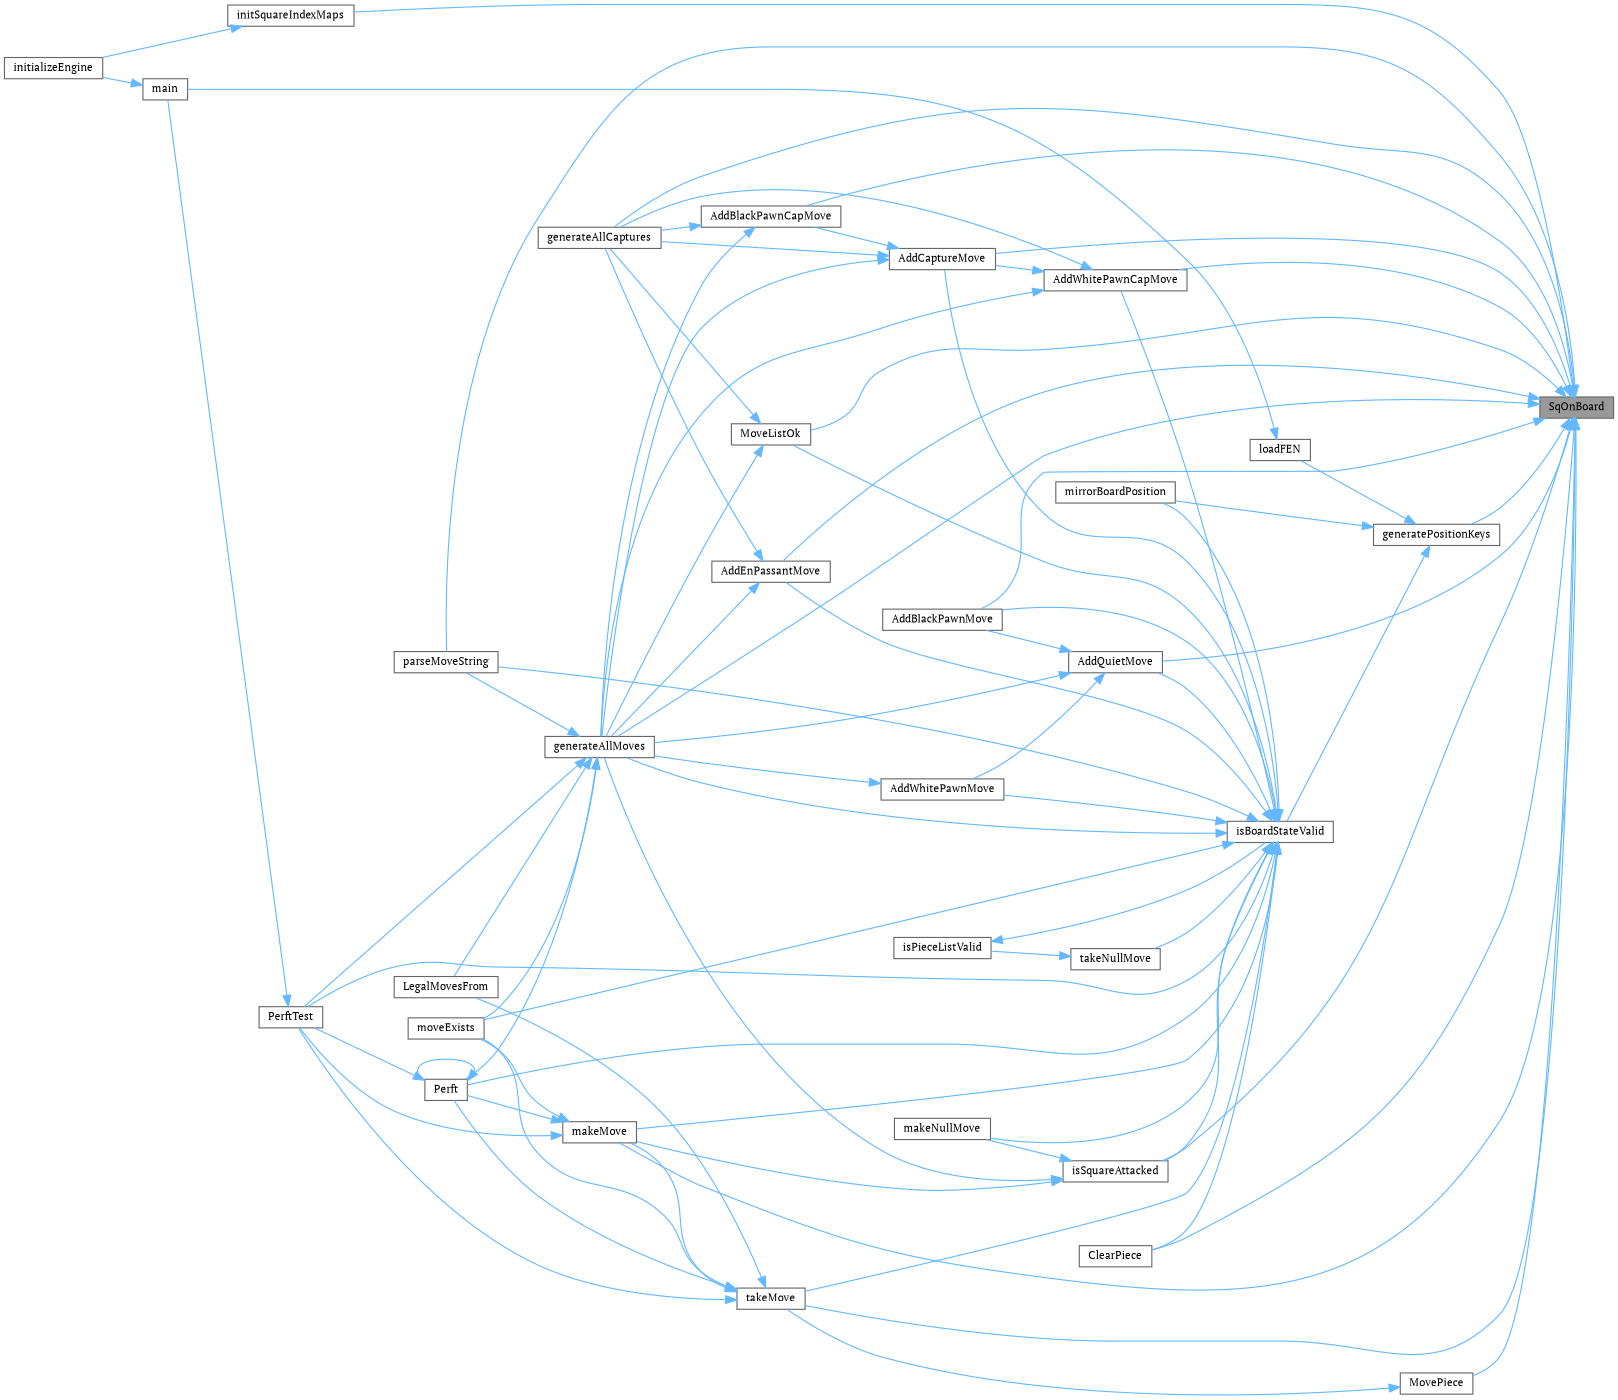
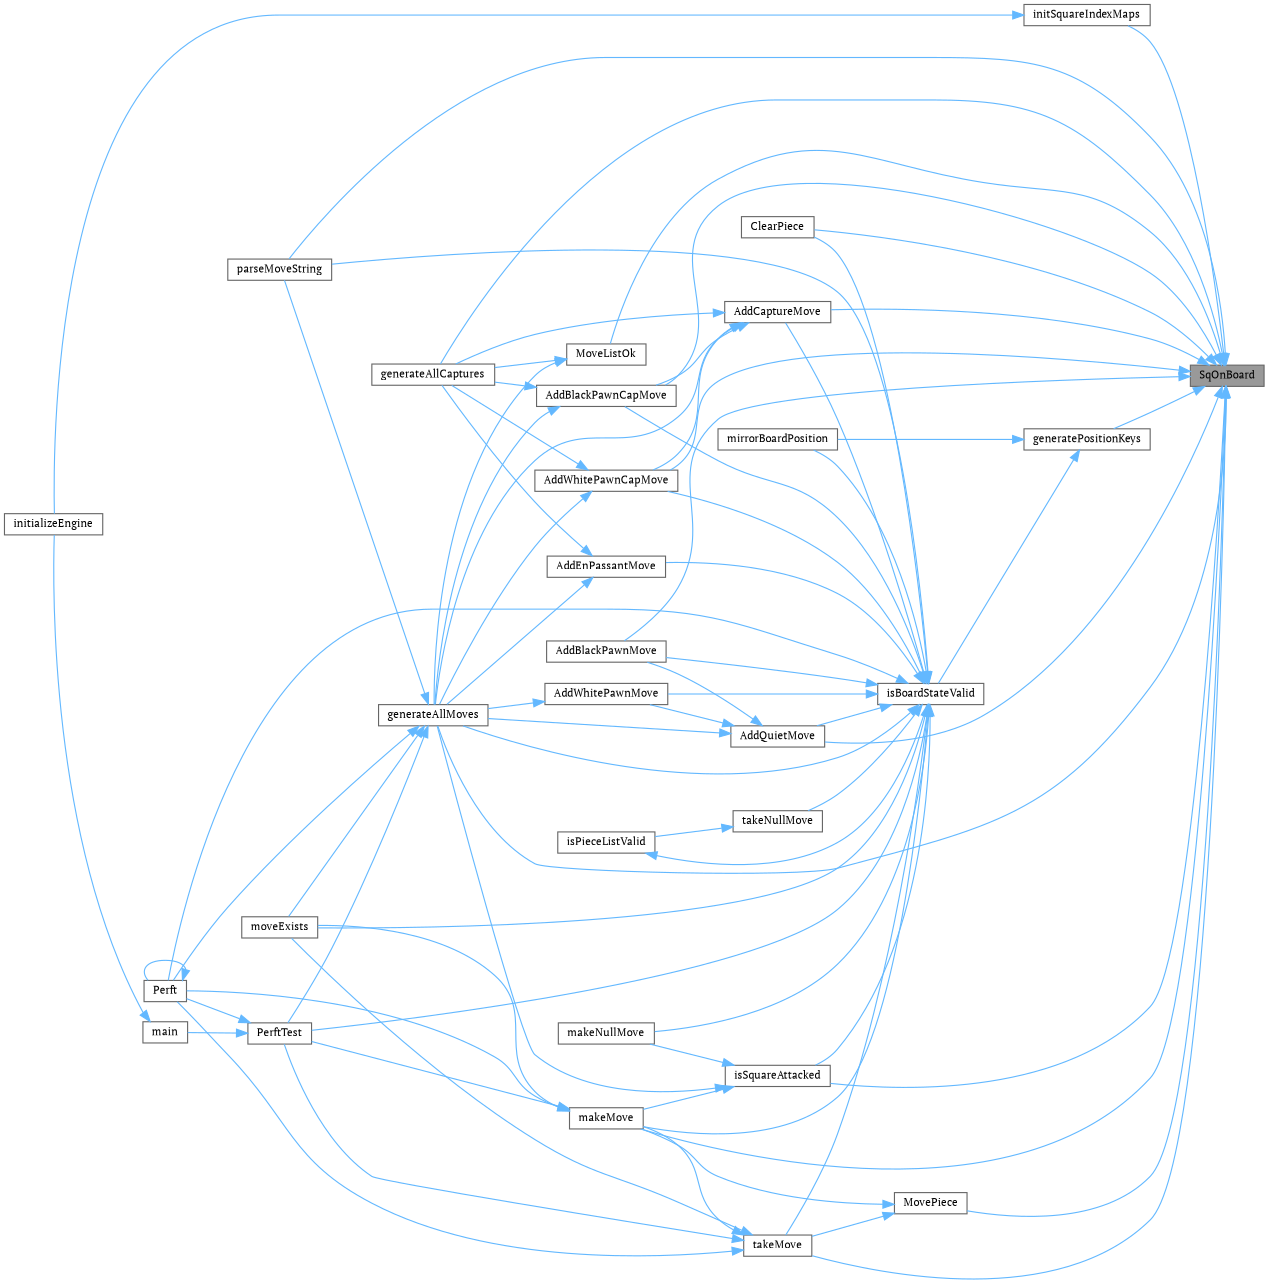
(1014, 268) -> (698, 403)
(1130, 374) -> none
(1280, 450) -> none
(1092, 574) -> (813, 498)
(446, 987) -> none
(364, 1052) -> (213, 1009)
none -> (755, 1188)
